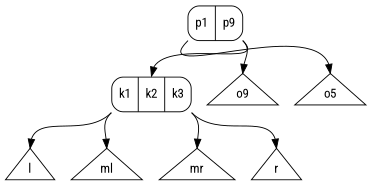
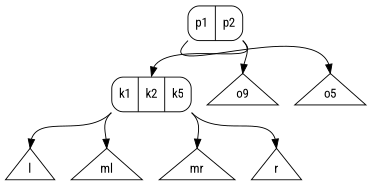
(229, 23) -> (229, 23)
(178, 94) -> (178, 94)
